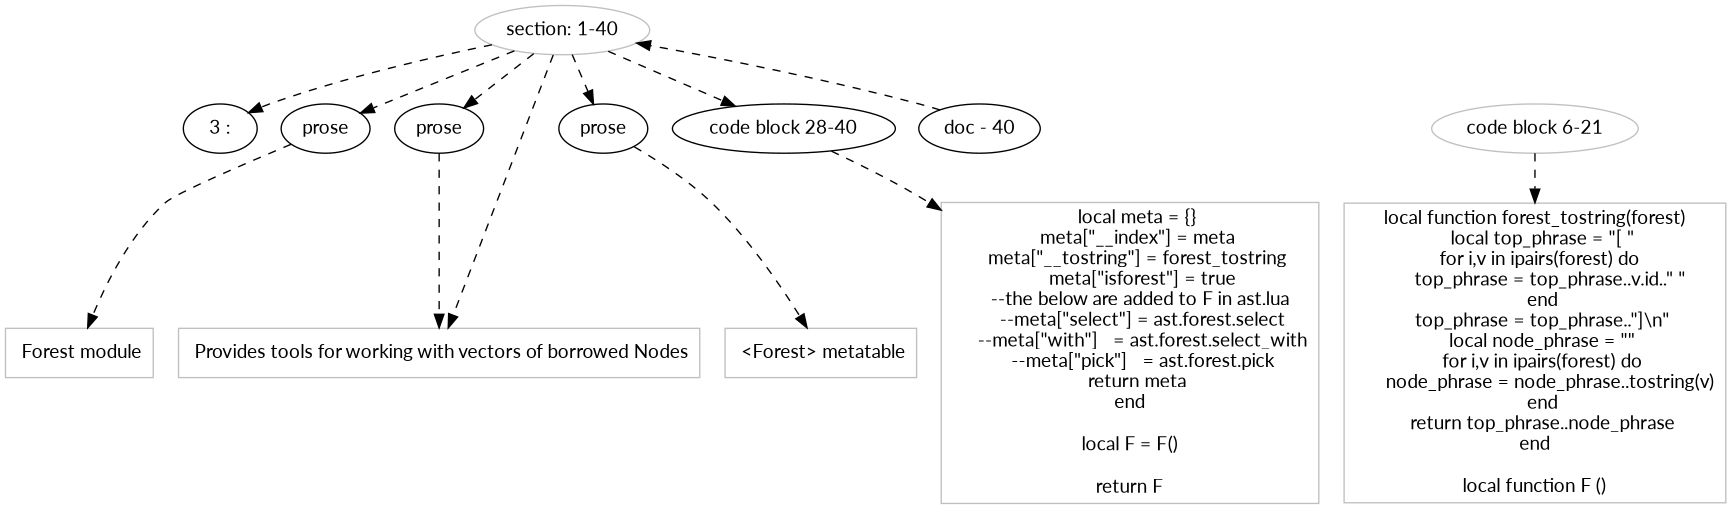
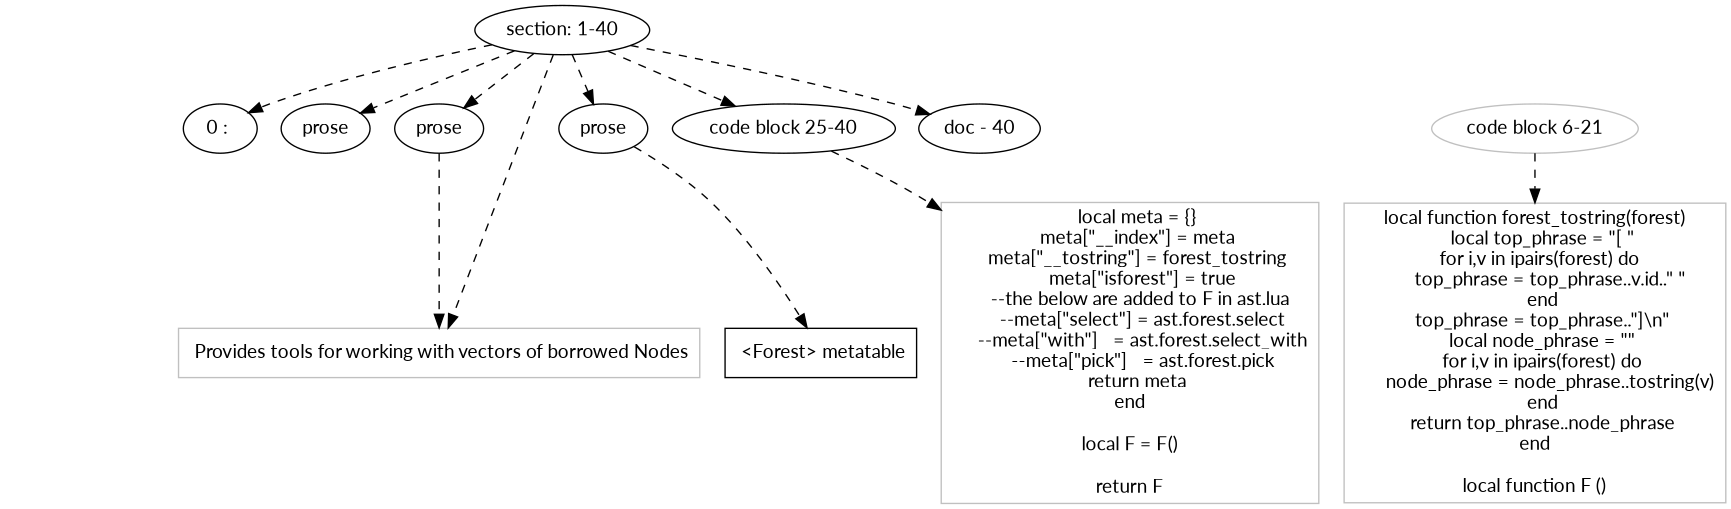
(562, 30) -> (562, 30)
(796, 75) -> (774, 75)
(220, 129) -> (220, 129)
(784, 129) -> (784, 129)
(79, 353) -> none
(821, 353) -> (821, 353)
